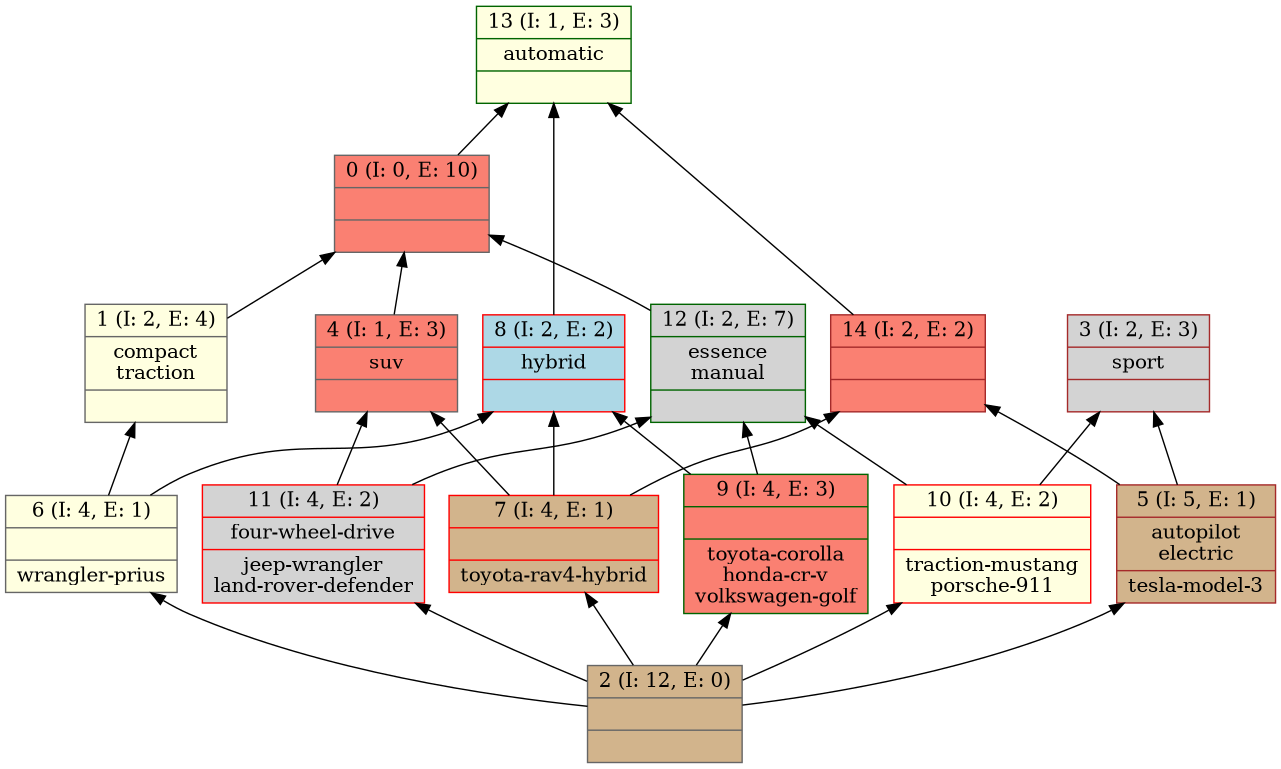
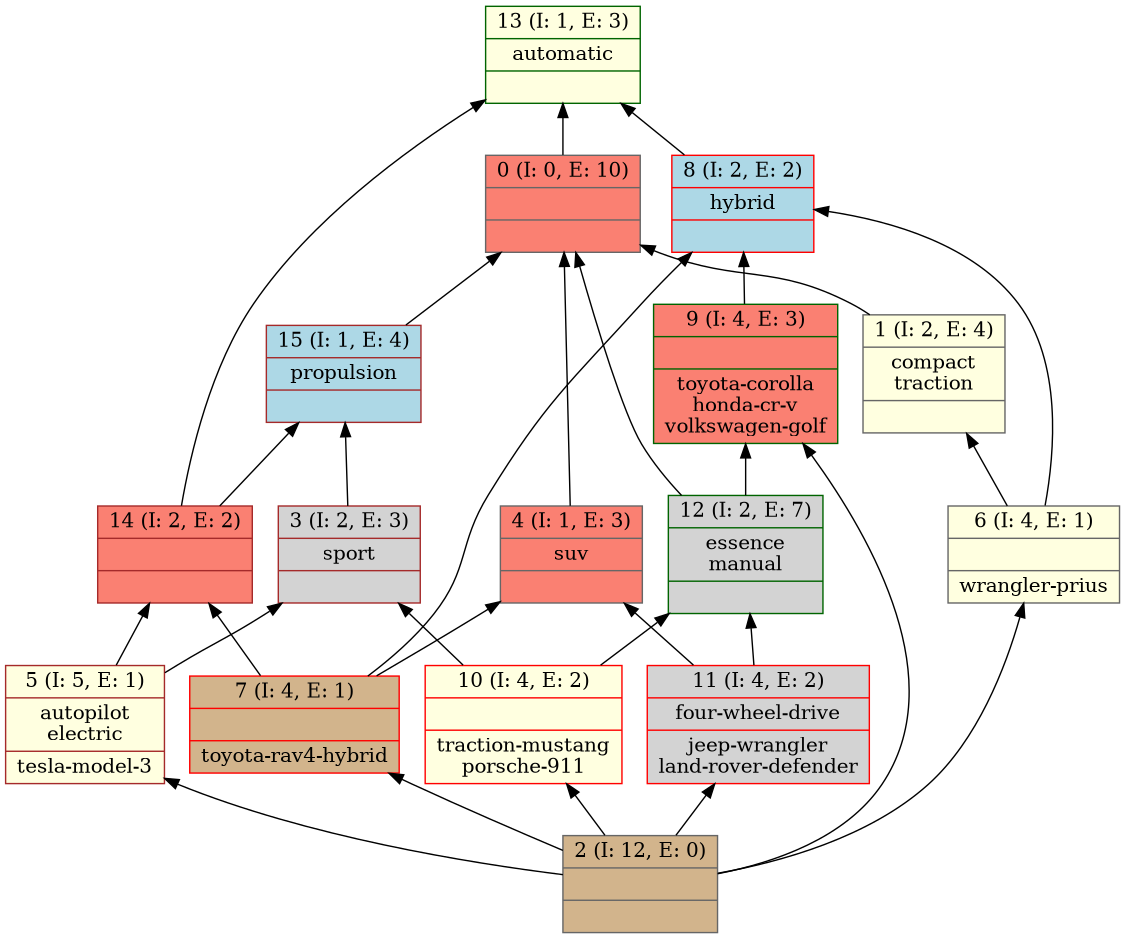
none -> (344, 374)
(753, 456) -> (746, 477)
(1196, 544) -> (85, 725)
